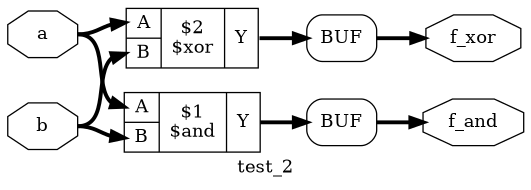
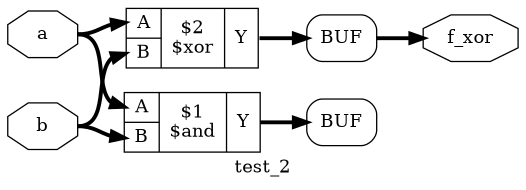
(473, 122) -> none
